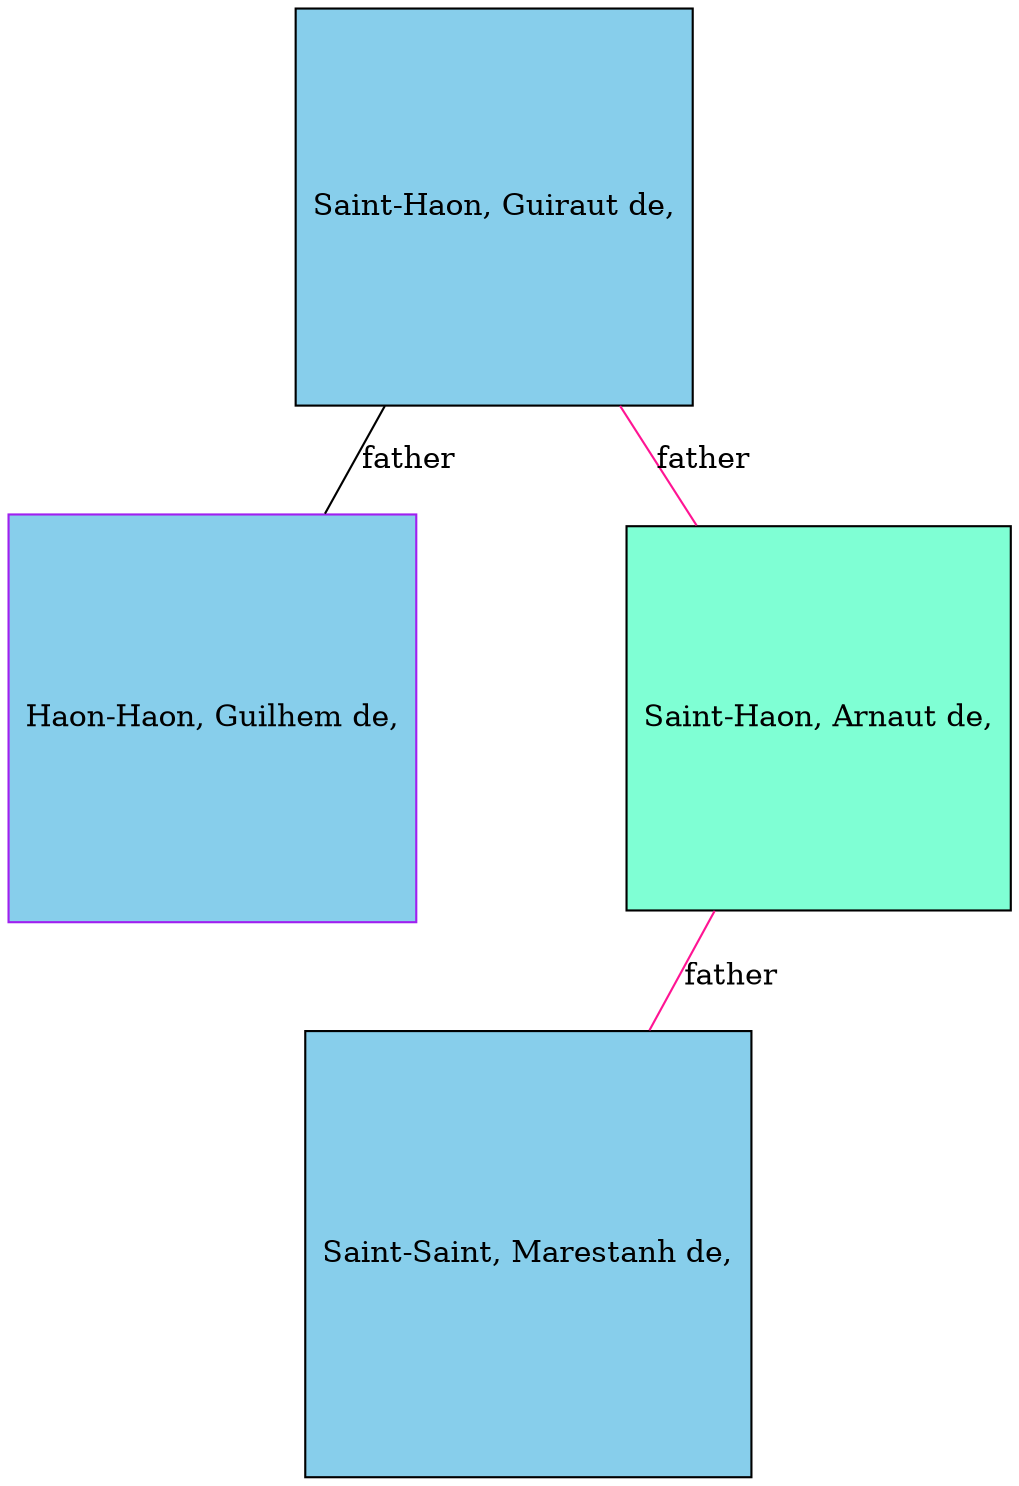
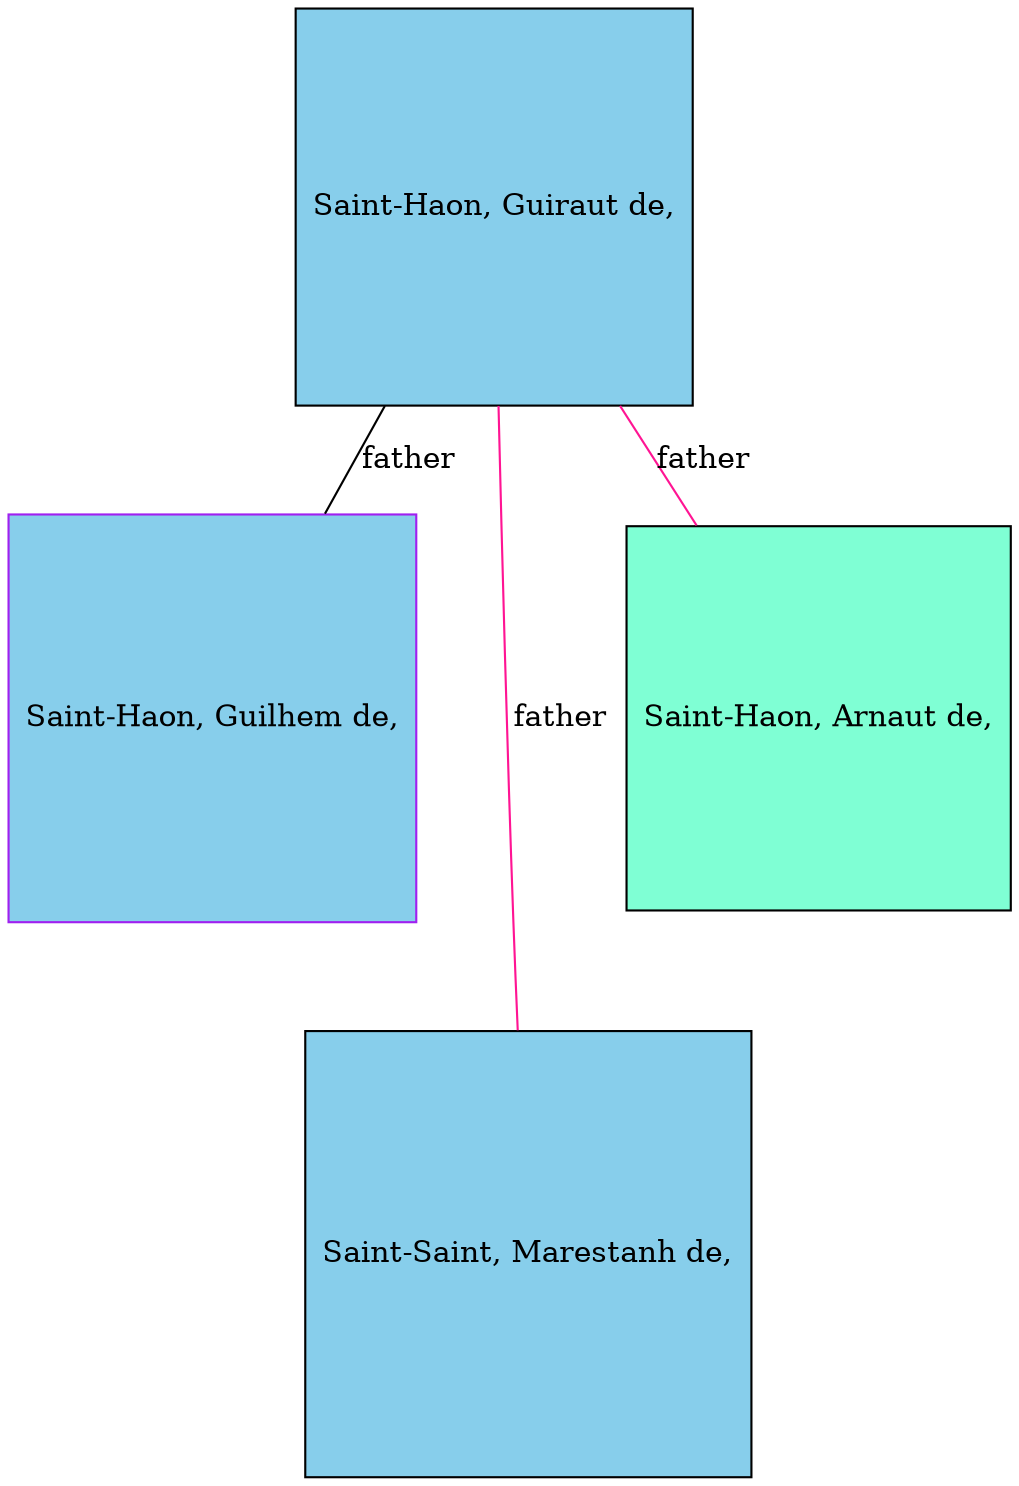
(212, 718) -> (212, 718)
(682, 971) -> (507, 718)
